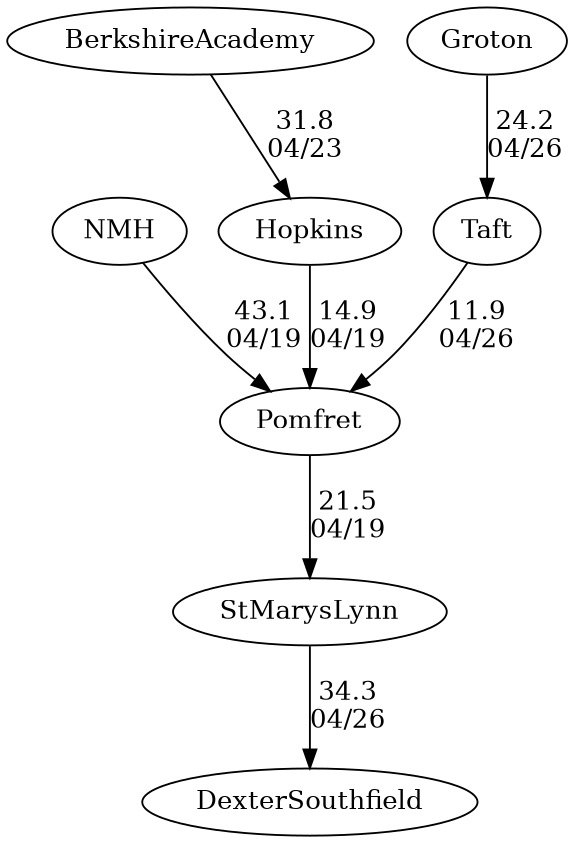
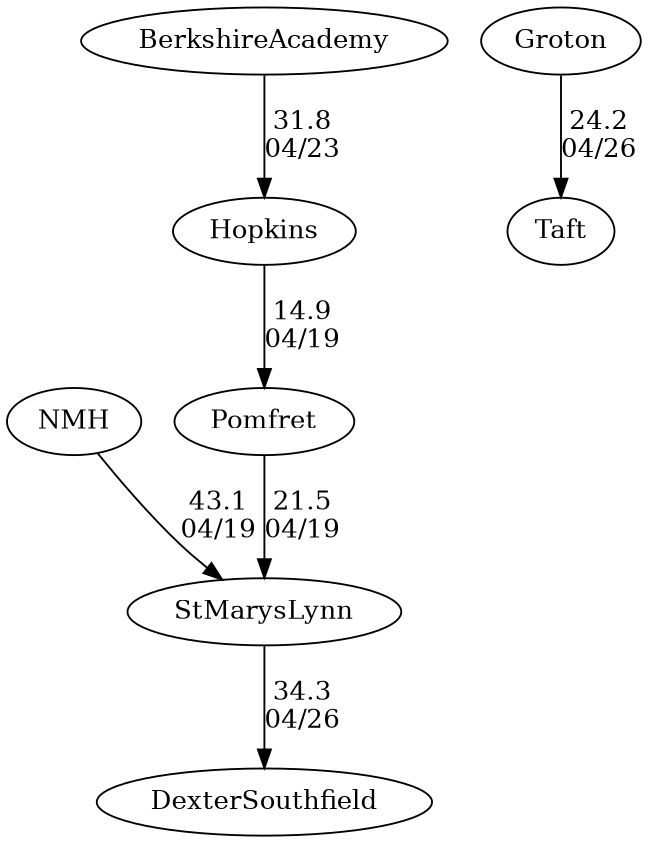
(196, 324) -> (149, 513)
(421, 325) -> none
